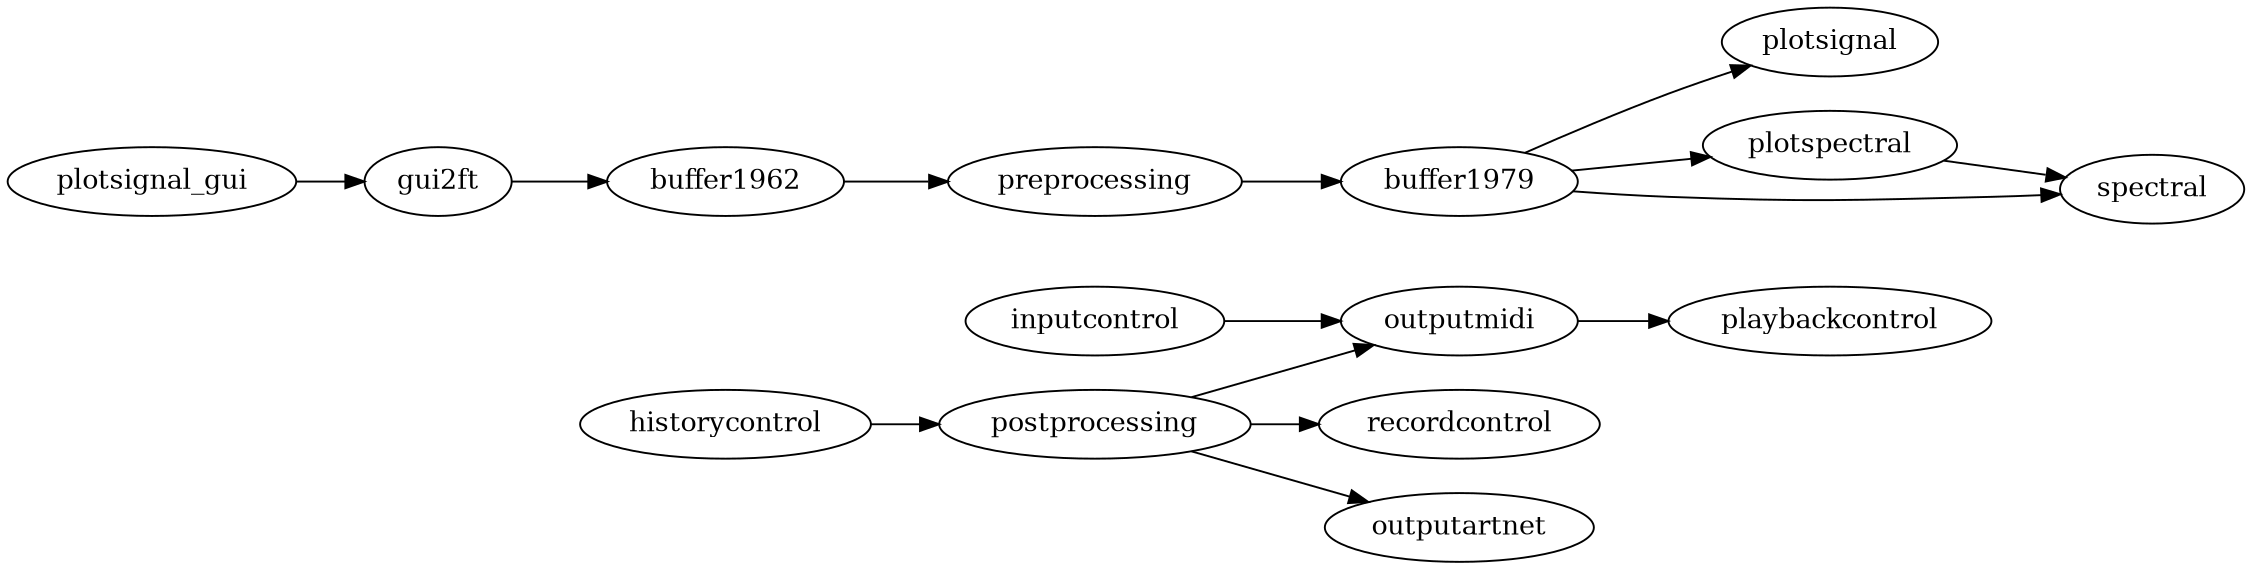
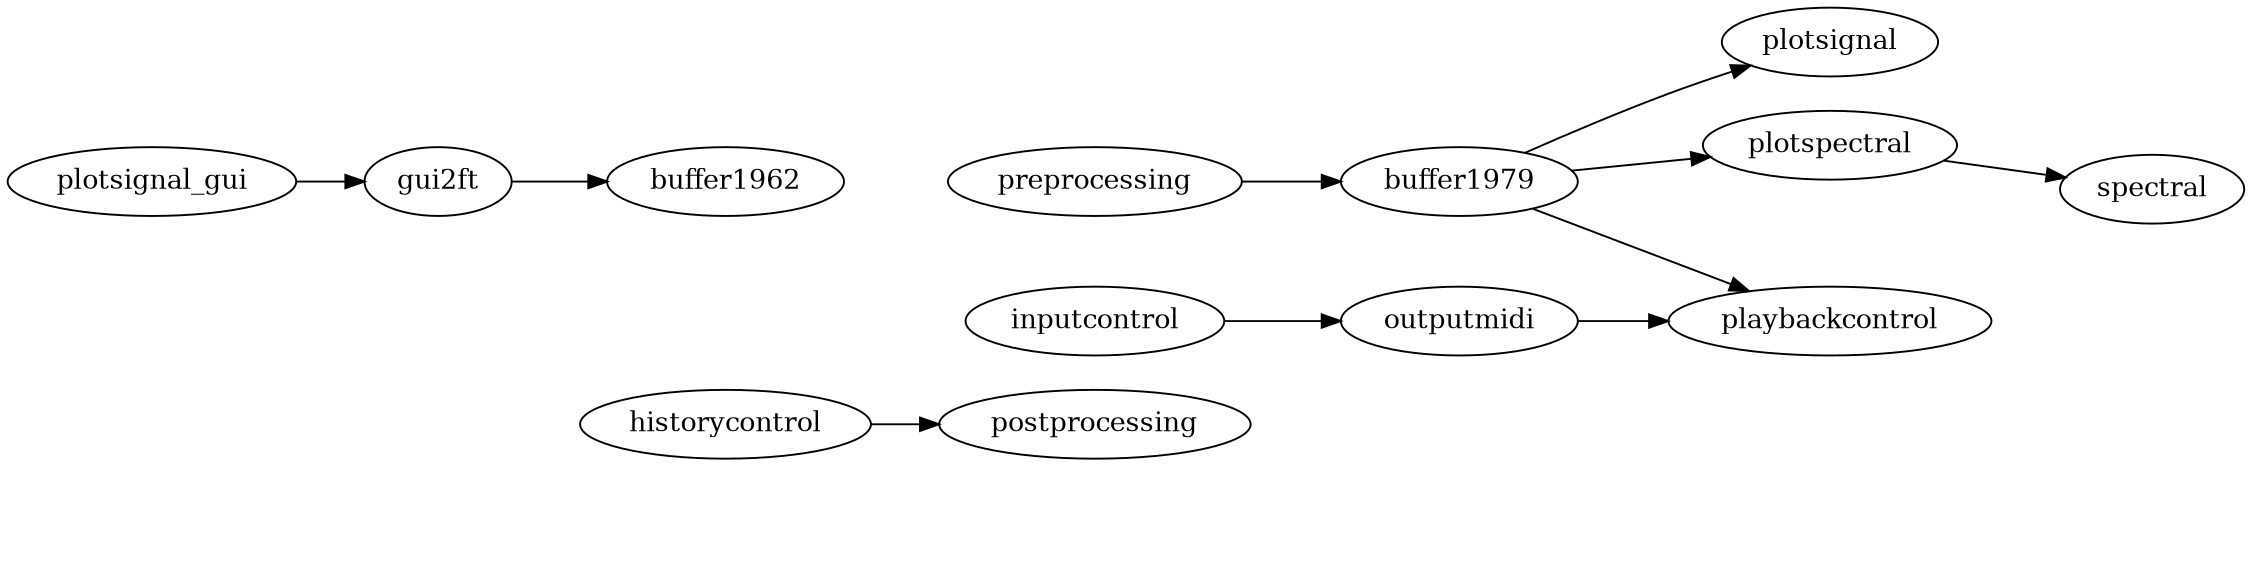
(886, 182) -> none
(1807, 200) -> (1632, 246)
(1273, 374) -> none
(1459, 424) -> none
(1459, 527) -> none
